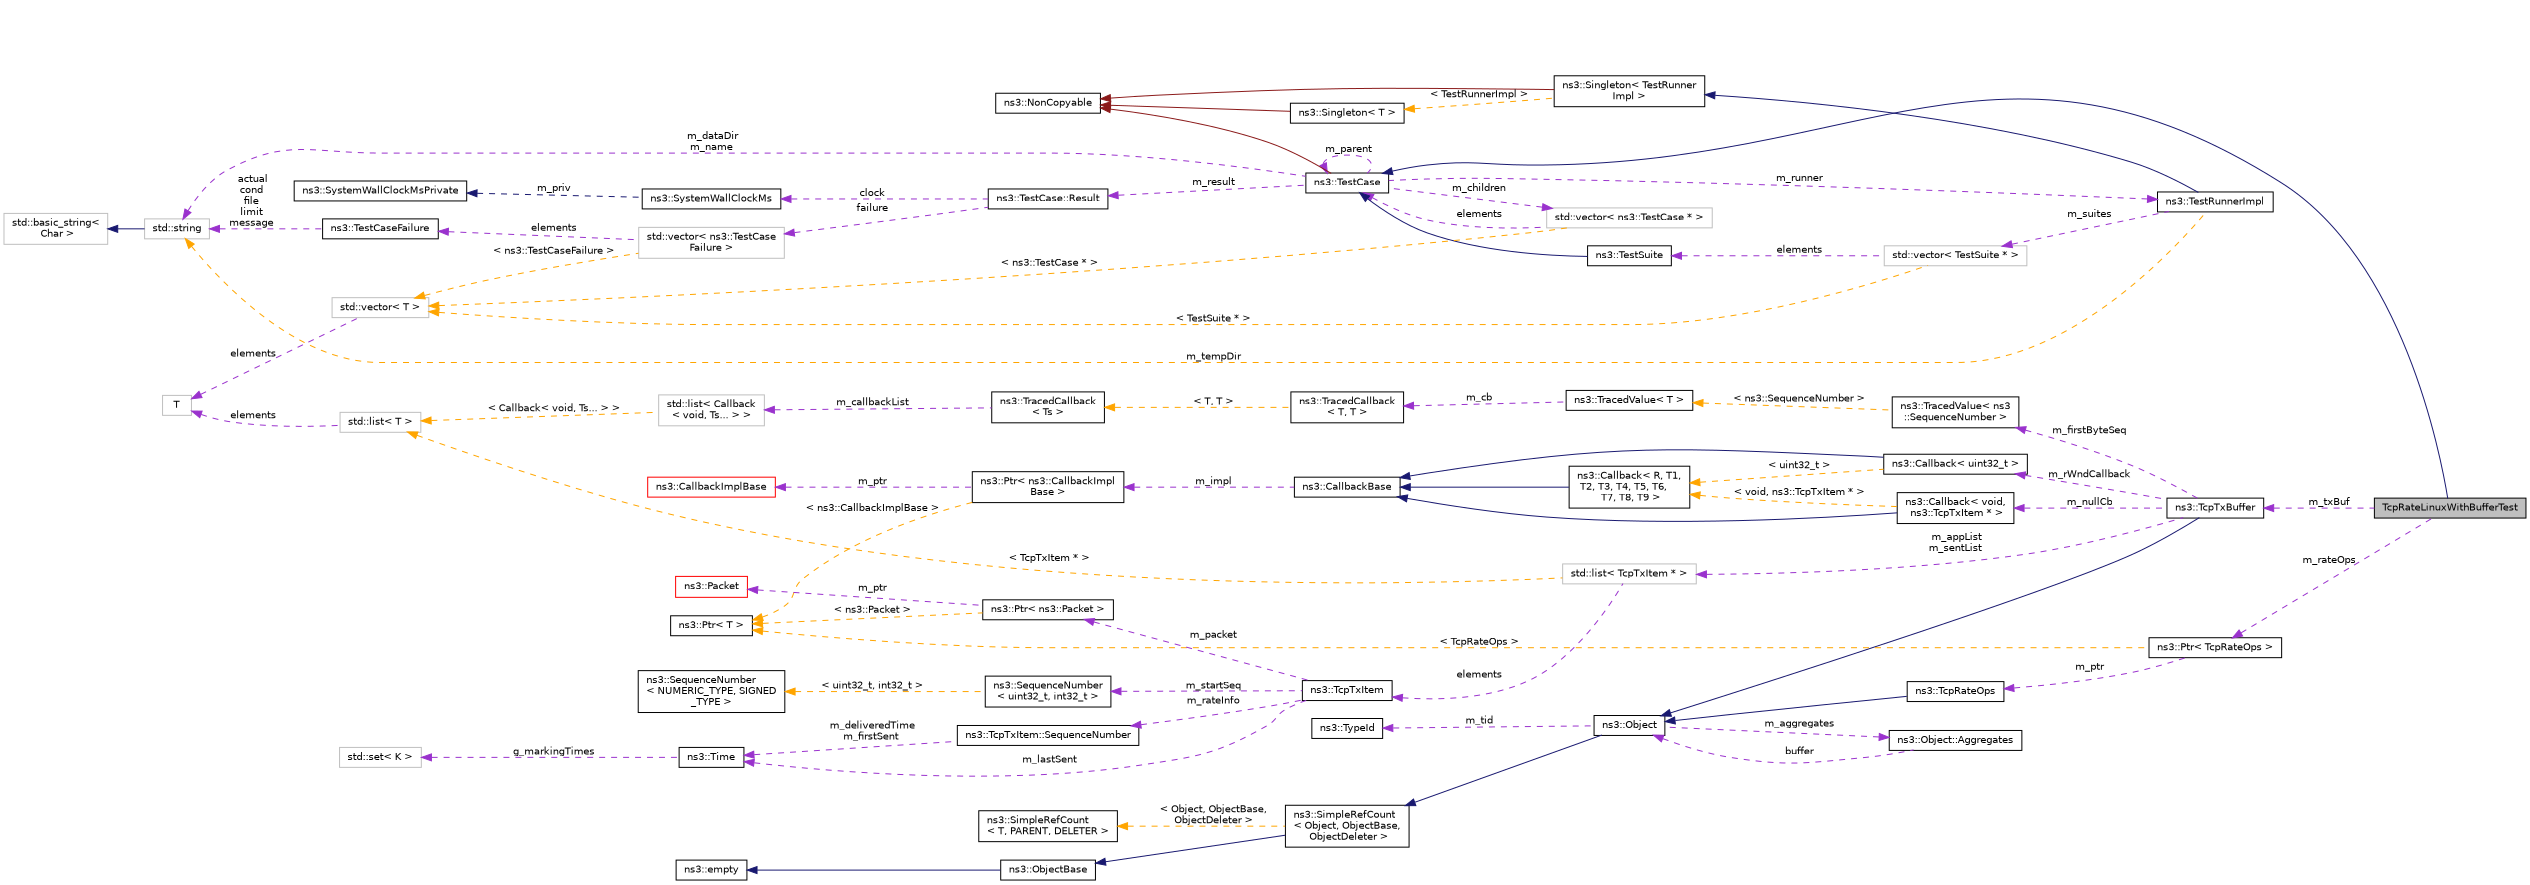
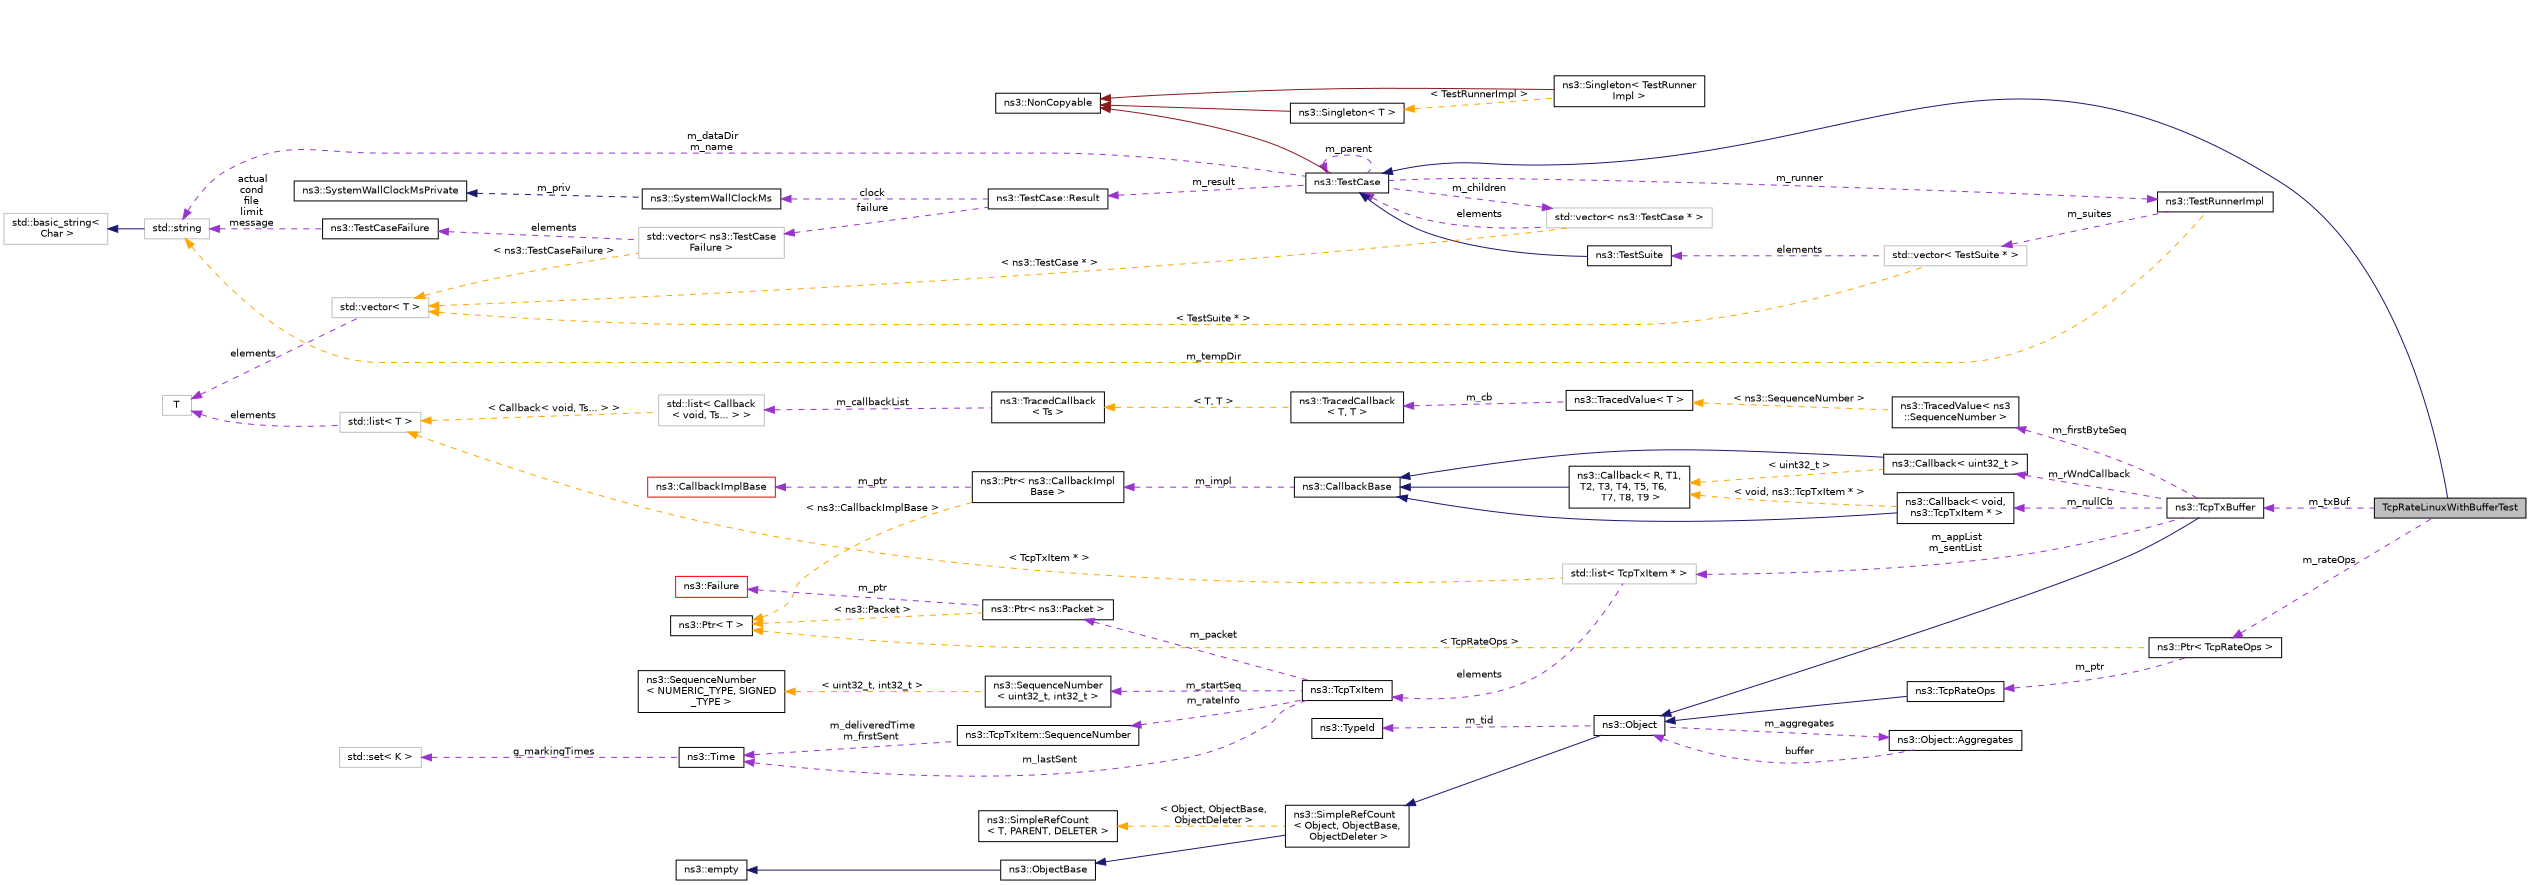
(1961, 123) -> none
(712, 587) -> (712, 587)
